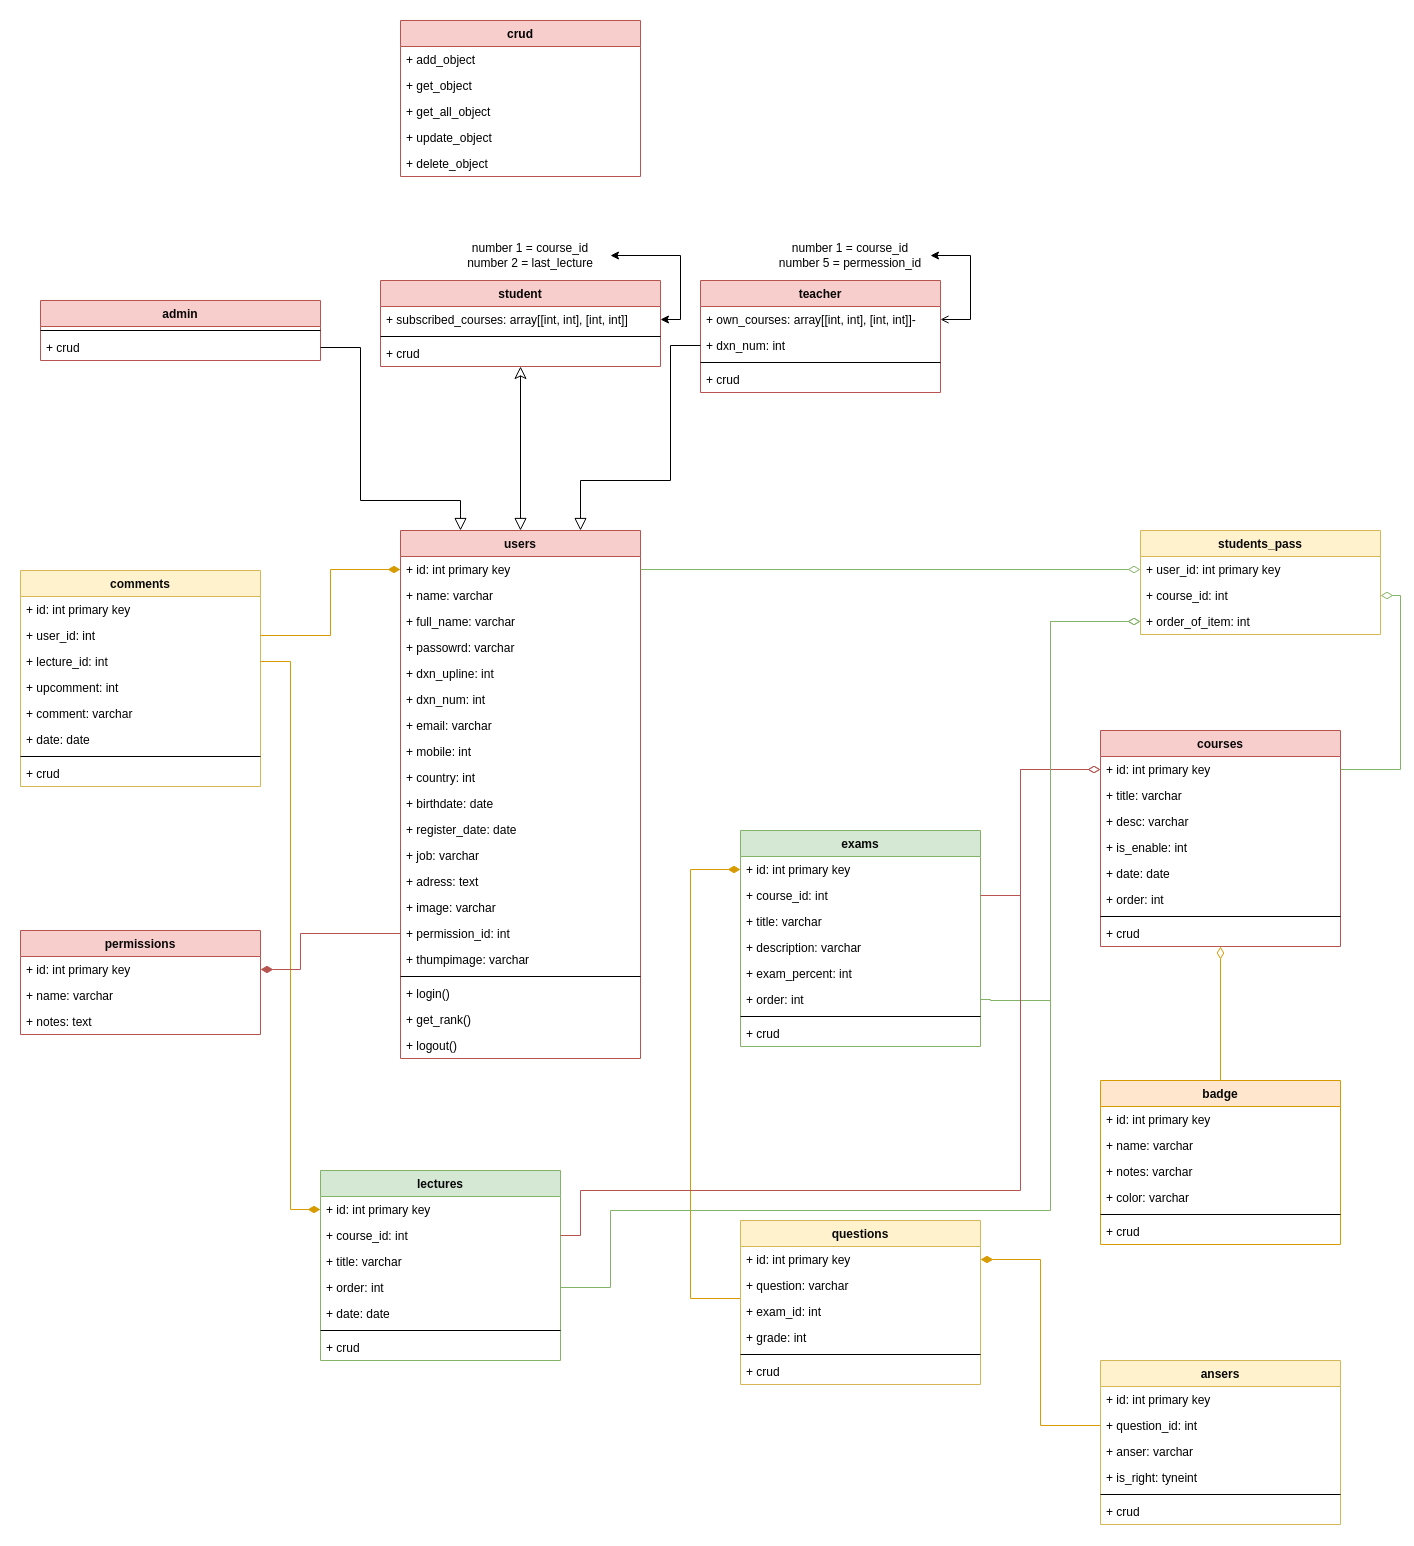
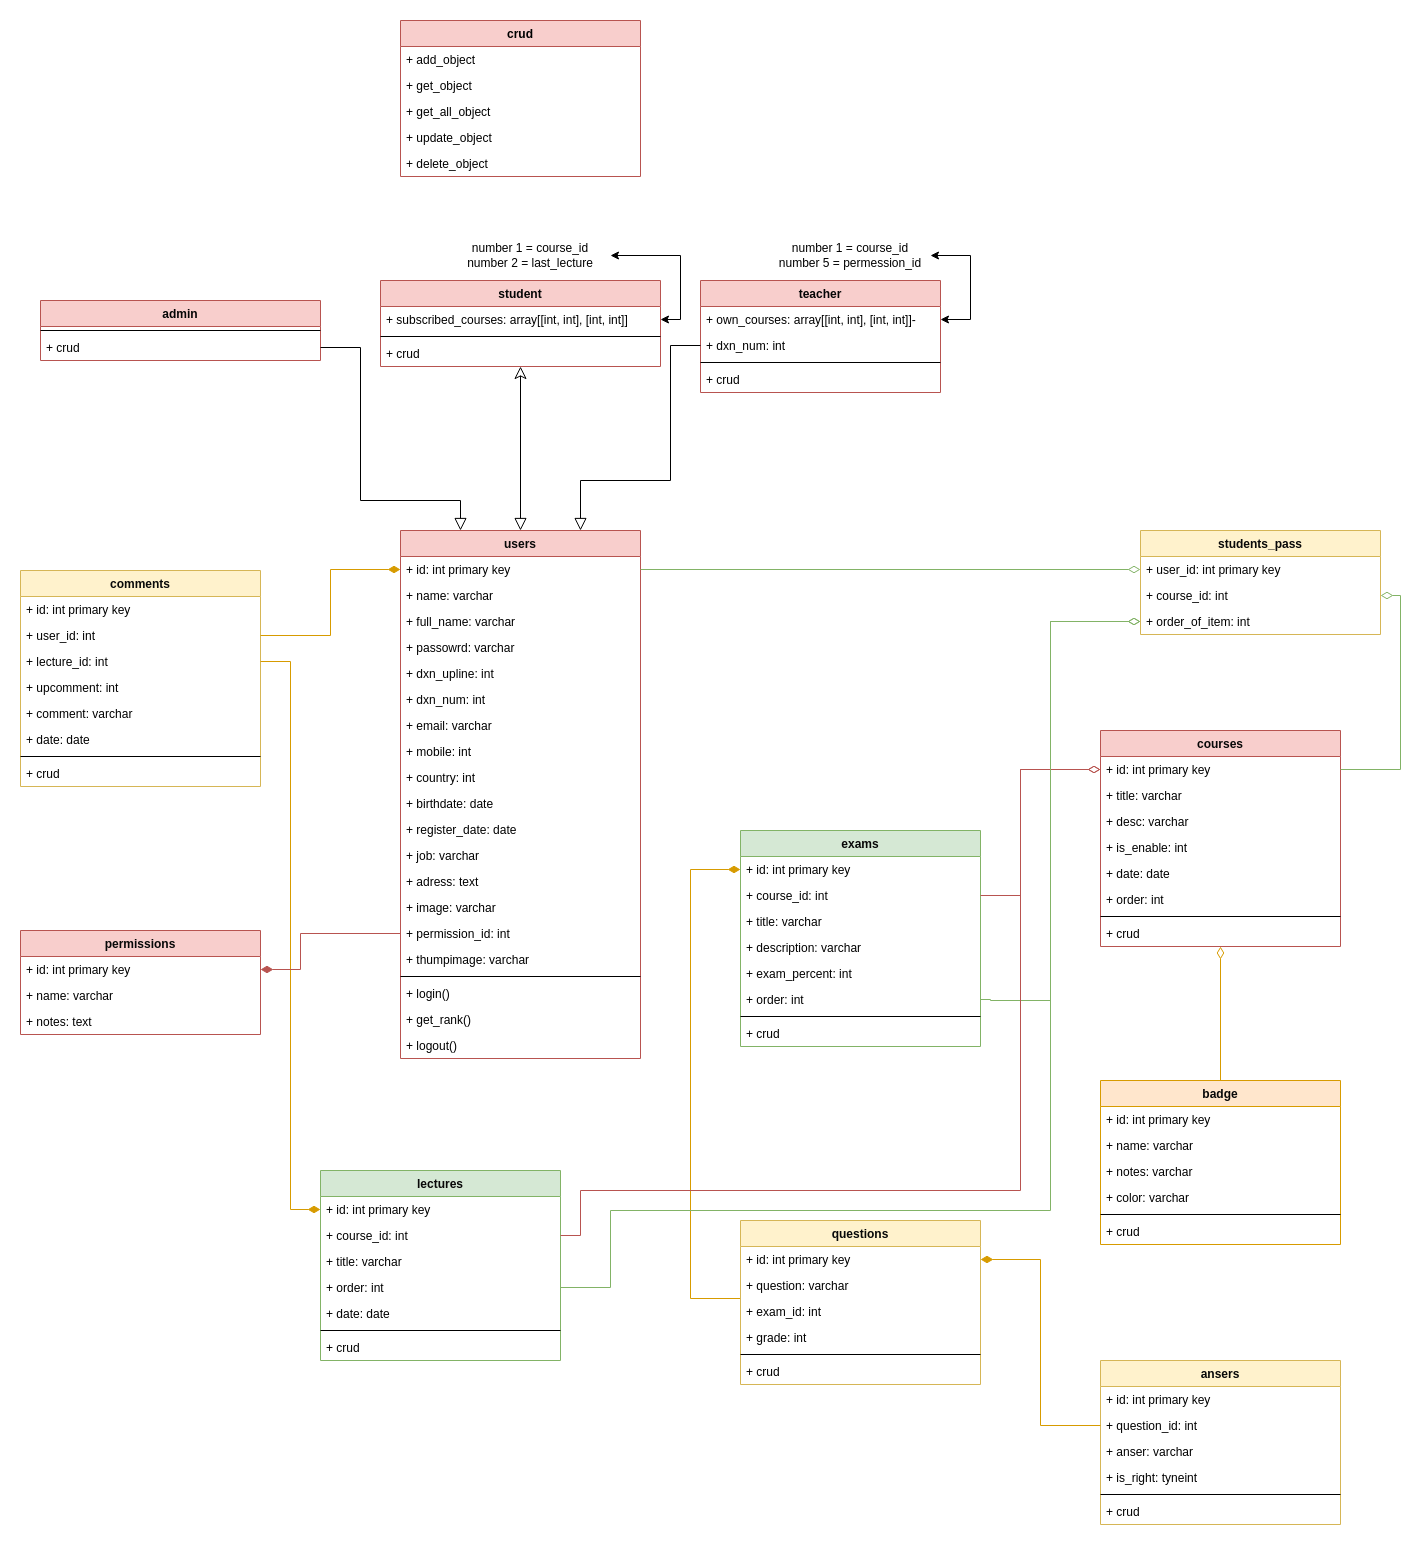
(947, 320) -> (949, 320)
